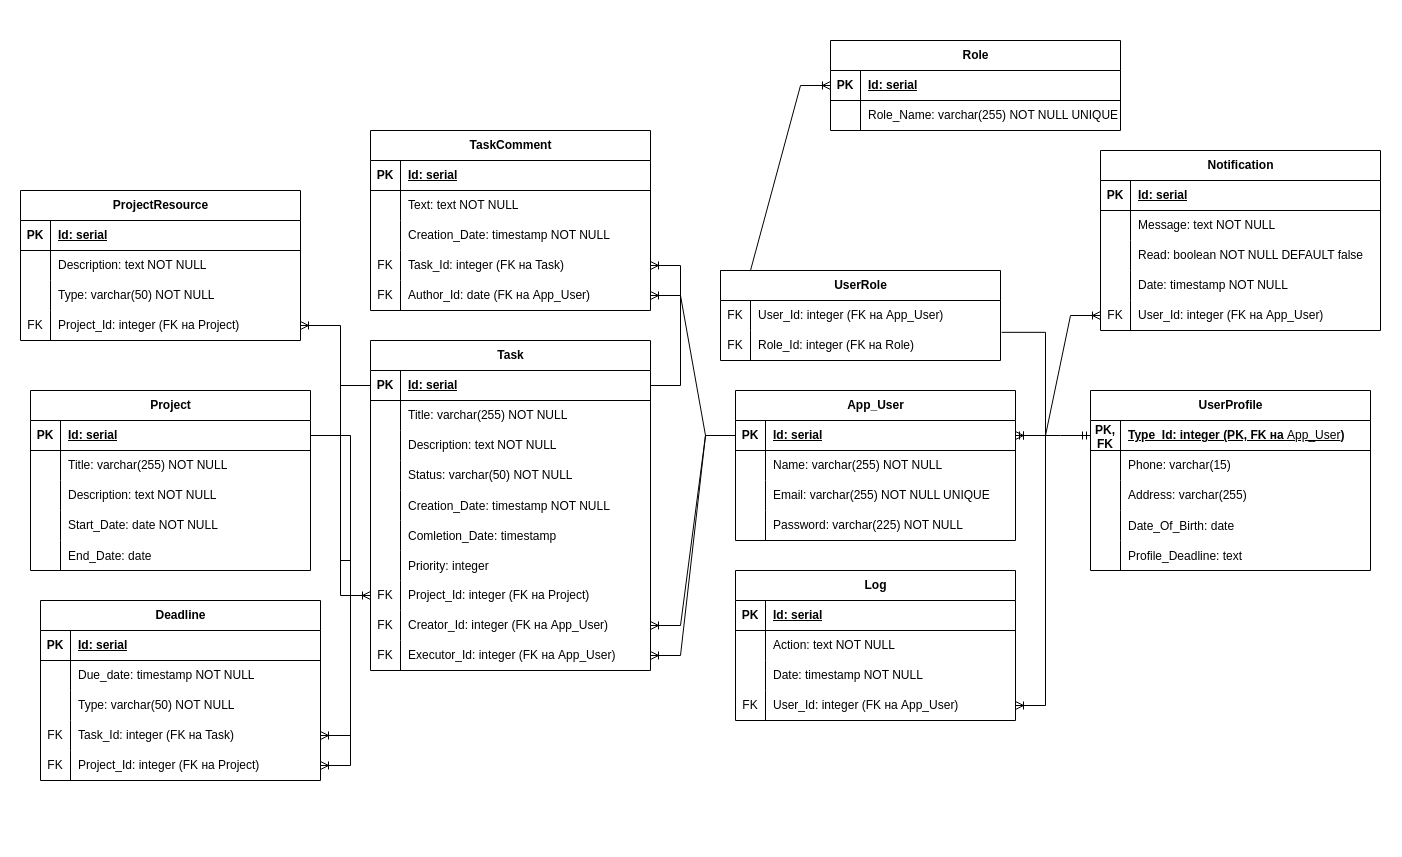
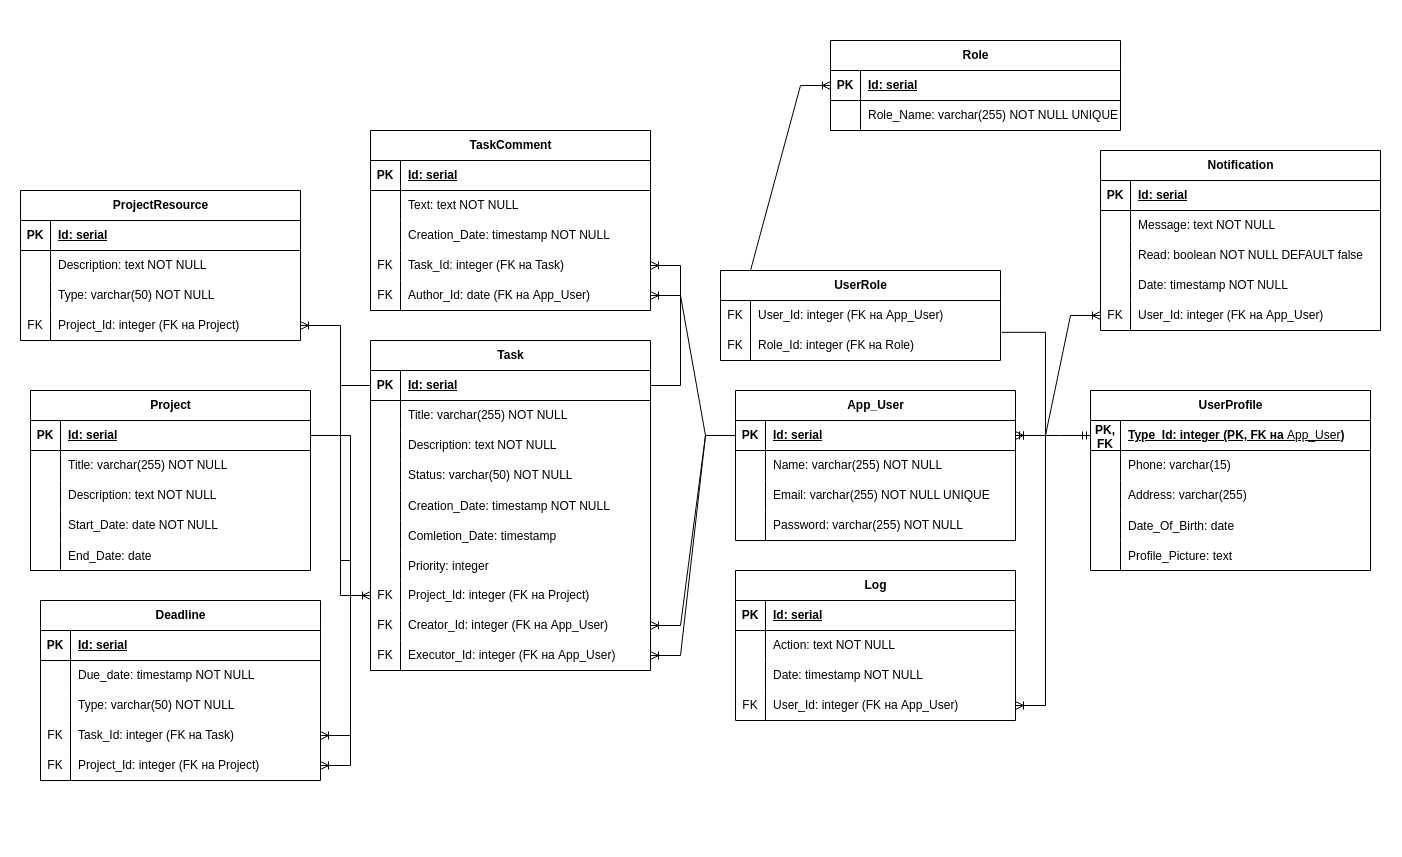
(871, 526) -> (871, 526)
(1193, 556) -> (1191, 556)
